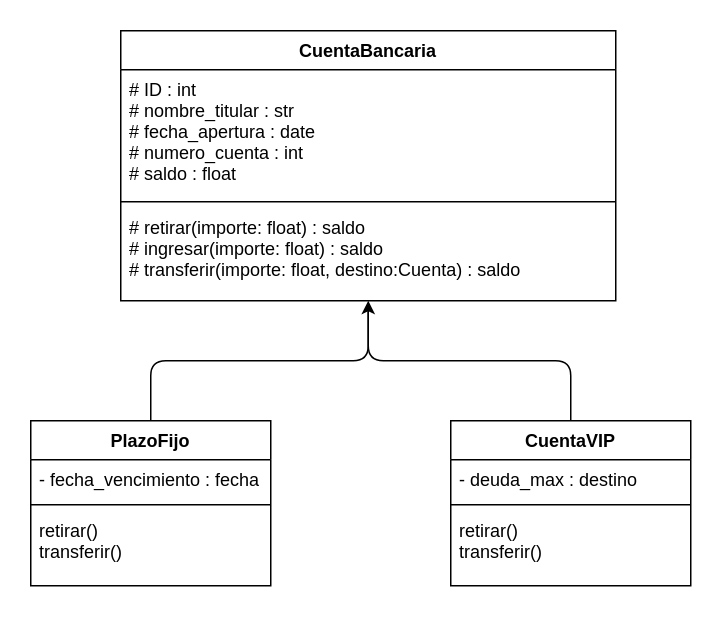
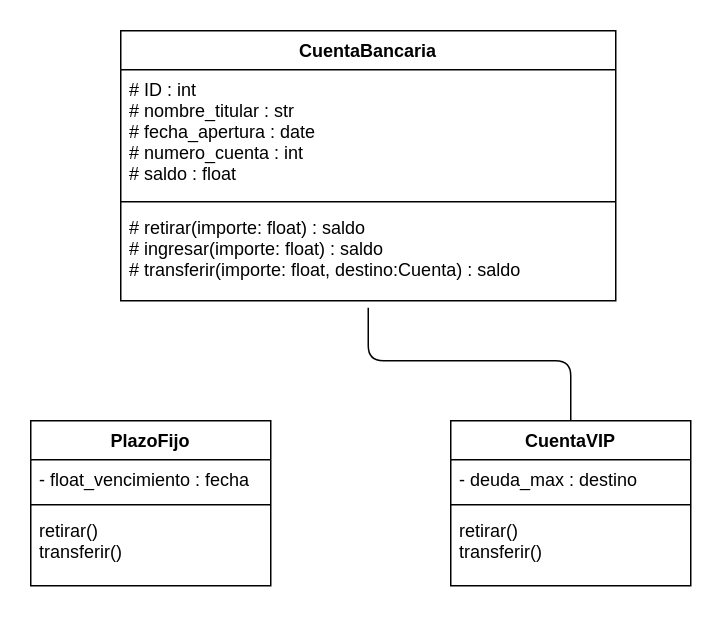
(233, 361) -> none
(161, 480) -> (159, 480)
